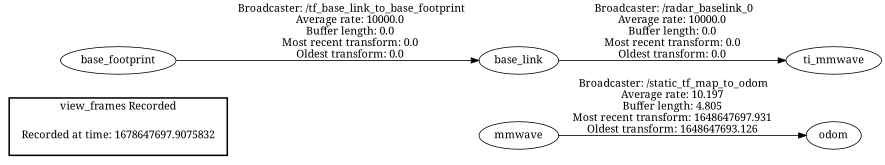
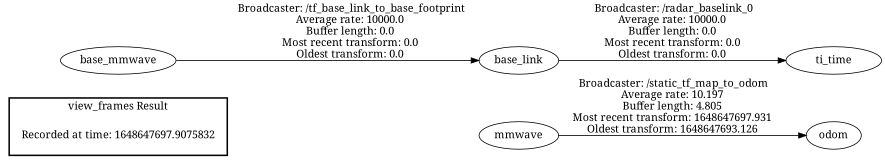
(118, 60) -> (118, 60)
(834, 60) -> (834, 60)
(118, 107) -> (118, 107)
(118, 135) -> (118, 135)
